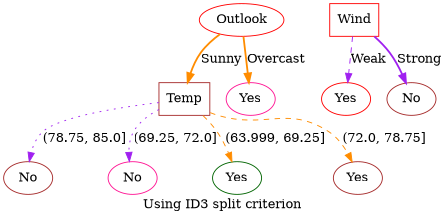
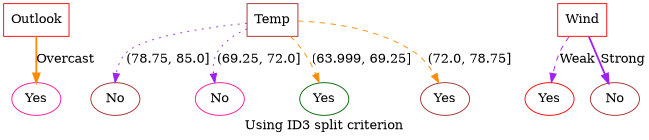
(242, 20) -> (36, 20)
(202, 51) -> none
